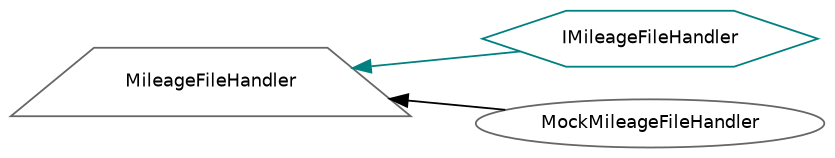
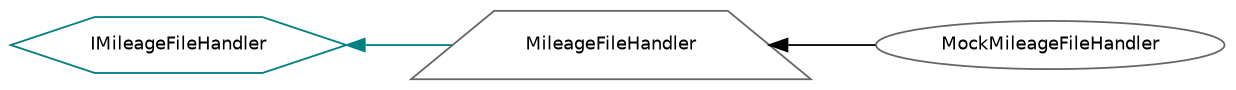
(446, 59) -> (409, 45)
